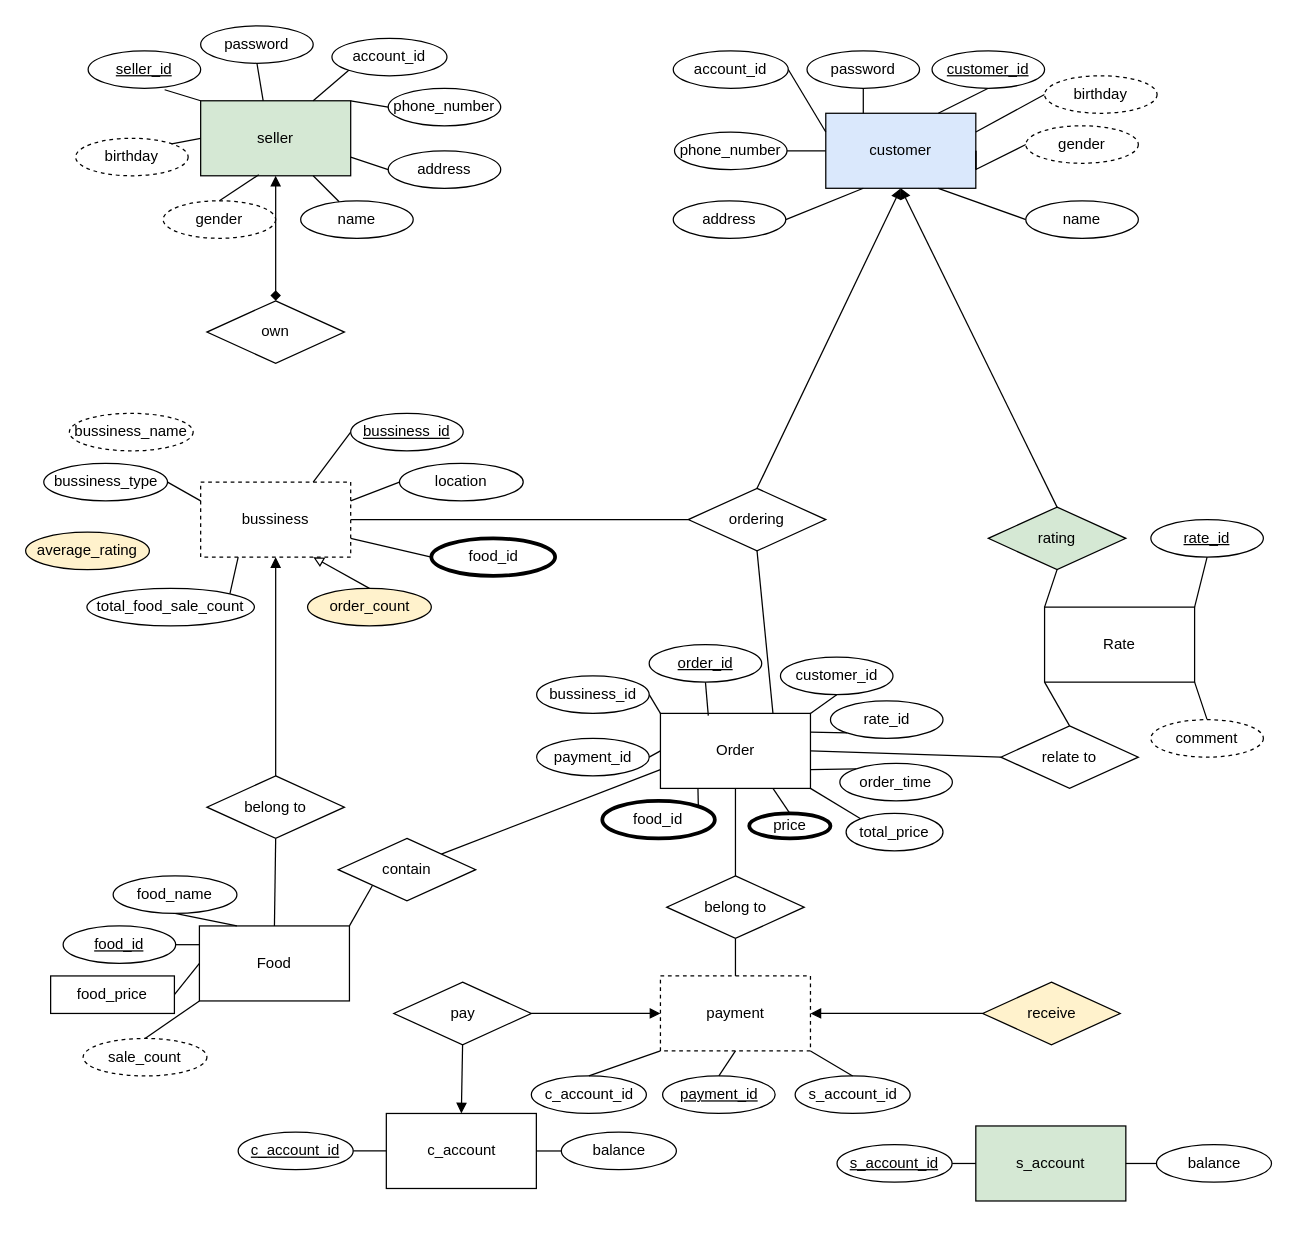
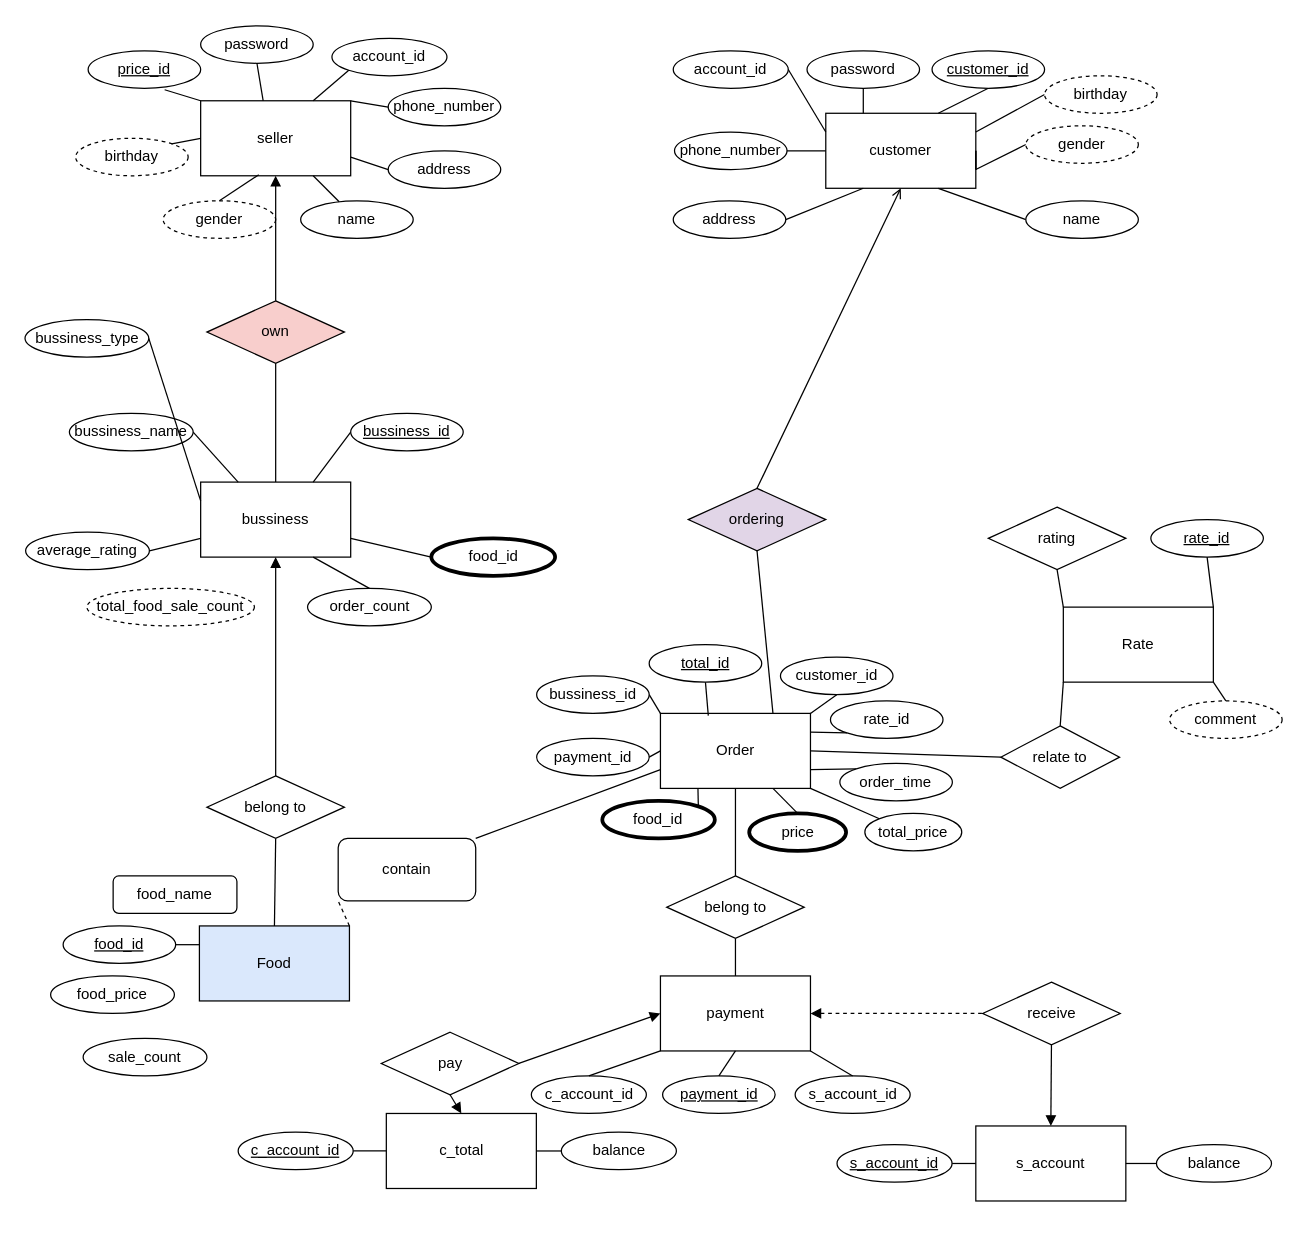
(144, 69) -> (144, 69)
(276, 138) -> (276, 138)
(901, 151) -> (901, 151)
(895, 199) -> (897, 195)
(276, 290) -> (276, 295)
(276, 332) -> (276, 332)
(981, 352) -> none
none -> (276, 423)
(131, 432) -> (131, 432)
none -> (215, 457)
(106, 482) -> (87, 338)
(461, 482) -> none
(375, 491) -> none
(276, 519) -> (276, 519)
(519, 519) -> none
(757, 519) -> (757, 519)
(1057, 538) -> (1057, 538)
none -> (175, 544)
(88, 551) -> (88, 551)
(323, 562) -> (318, 560)
(234, 576) -> none
(171, 607) -> (171, 607)
(369, 607) -> (369, 607)
(1119, 644) -> (1138, 644)
(706, 663) -> (706, 663)
(1207, 738) -> (1226, 719)
(1069, 757) -> (1060, 757)
(790, 826) -> (798, 832)
(894, 832) -> (913, 832)
(407, 869) -> (407, 869)
(175, 894) -> (175, 894)
(361, 905) -> (344, 914)
(204, 919) -> none
(274, 963) -> (274, 963)
(187, 979) -> none
(113, 994) -> (113, 994)
(463, 1013) -> (450, 1063)
(735, 1013) -> (735, 1013)
(900, 1013) -> (900, 1013)
(1051, 1013) -> (1051, 1013)
(172, 1019) -> none
(145, 1057) -> (145, 1057)
none -> (1051, 1079)
(462, 1151) -> (462, 1151)
(1051, 1163) -> (1051, 1163)
